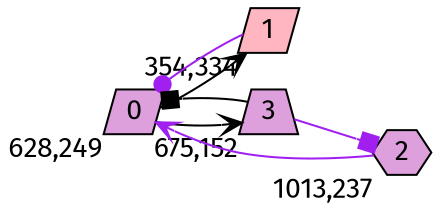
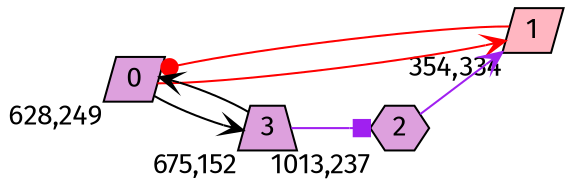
(205, 55) -> (343, 40)
(201, 85) -> (322, 70)
(215, 98) -> (215, 95)
(272, 157) -> (453, 89)
